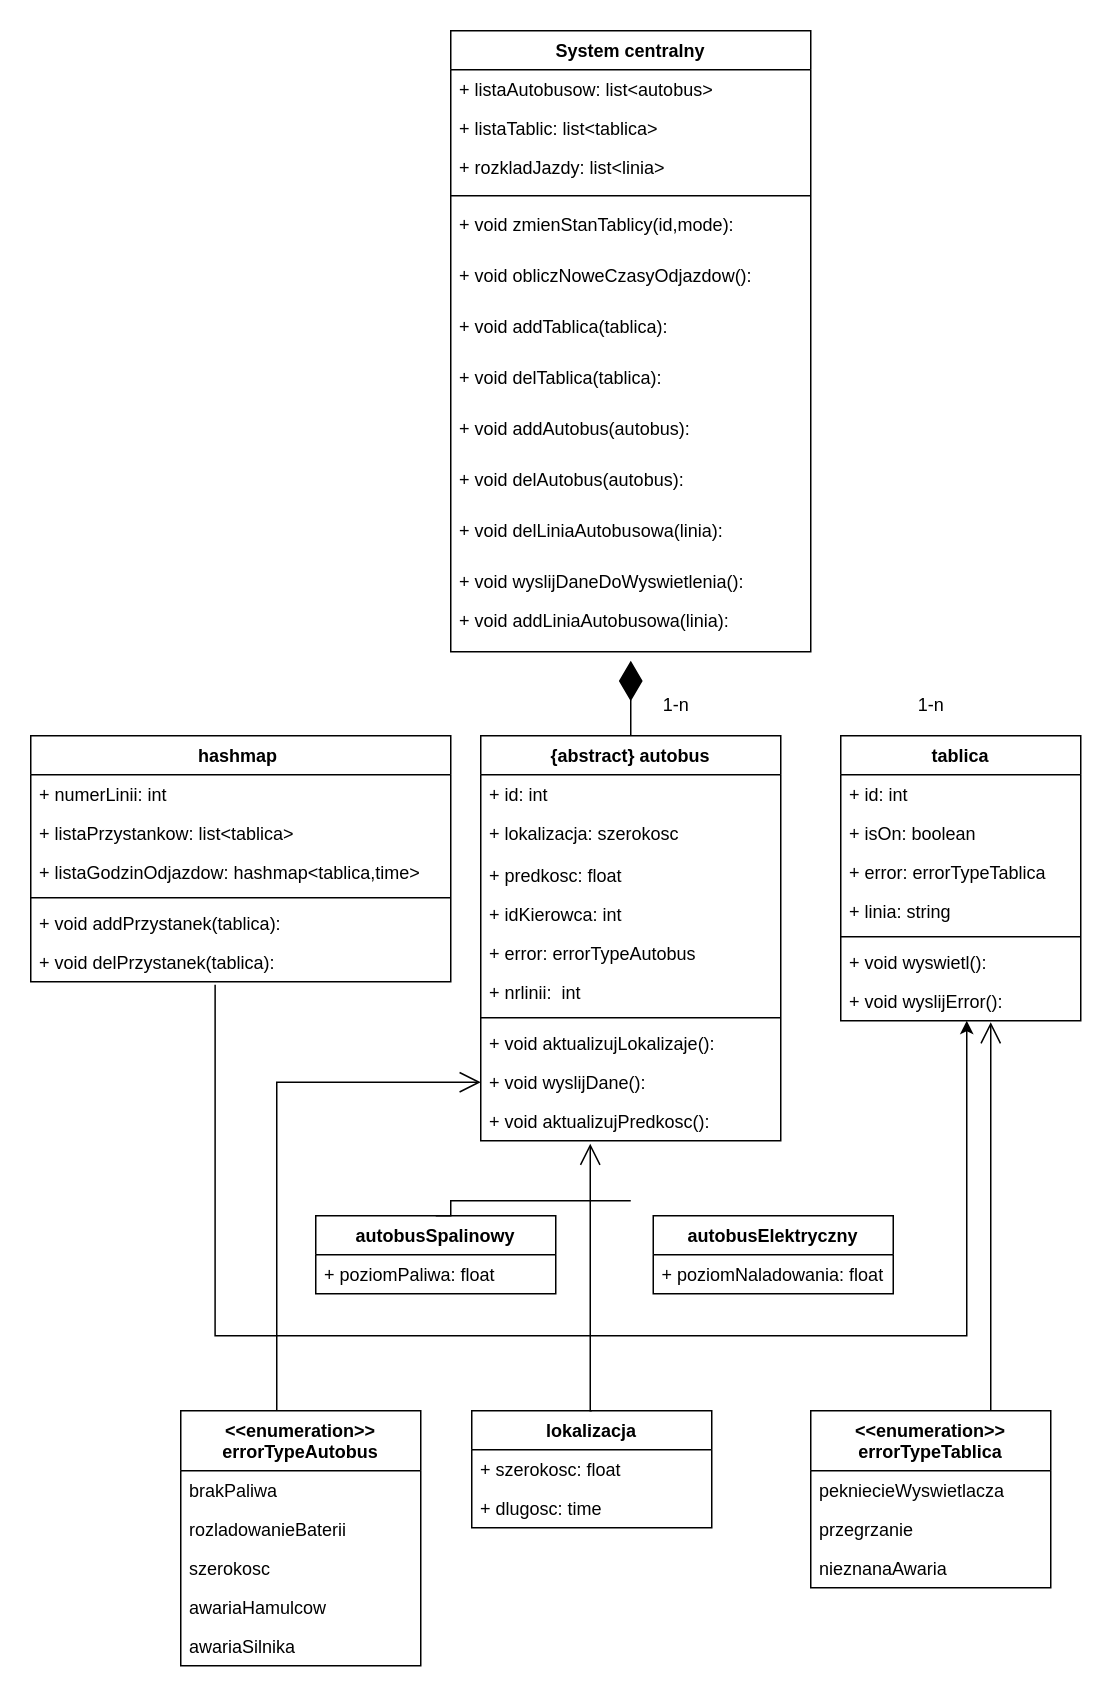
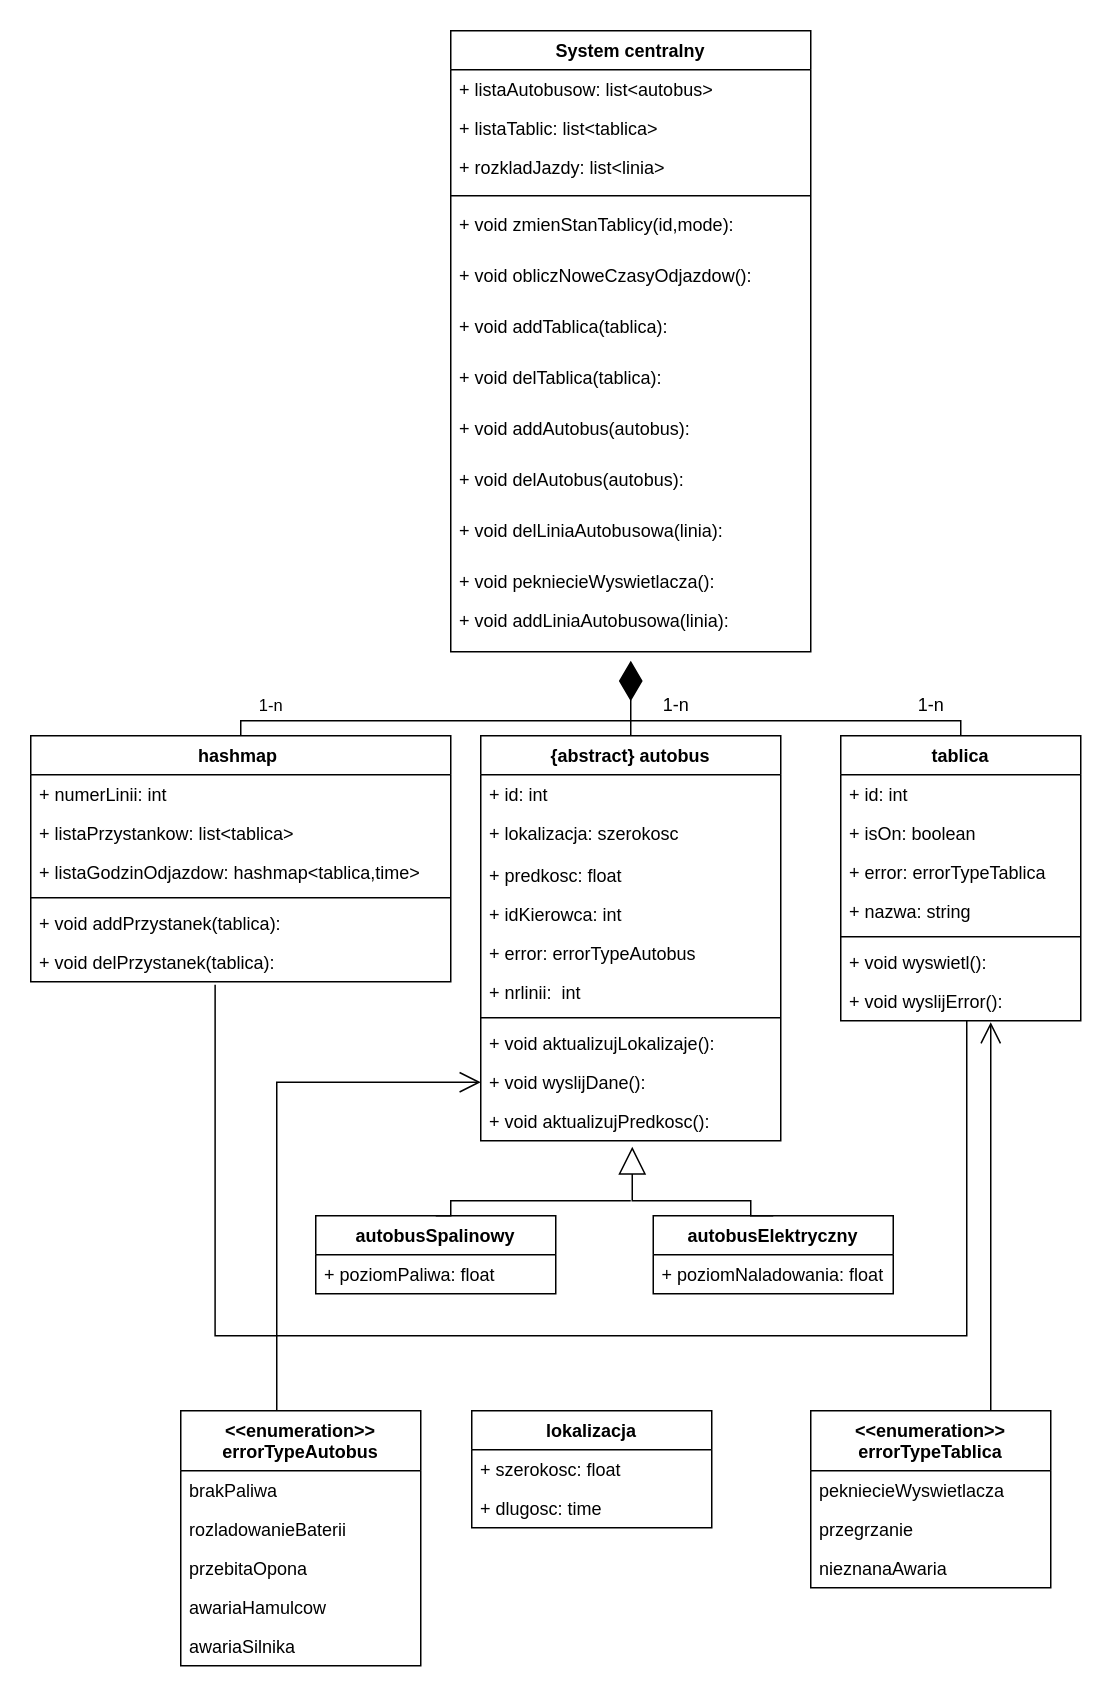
(609, 582) -> (597, 582)
none -> (601, 721)
(908, 912) -> (915, 912)
(967, 1032) -> (967, 1028)
none -> (687, 1201)
(590, 1279) -> none
(234, 1569) -> (252, 1569)
